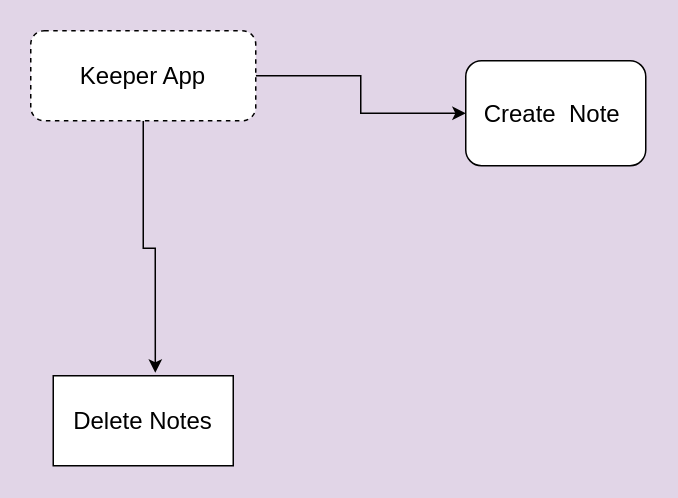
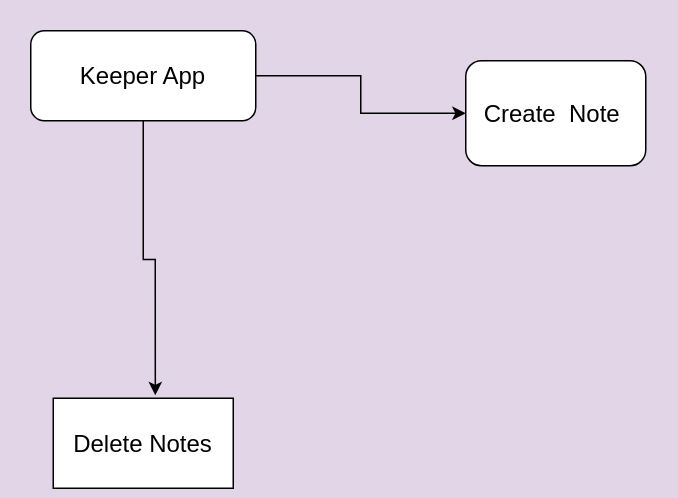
(143, 76) -> (143, 76)
(143, 421) -> (143, 443)
